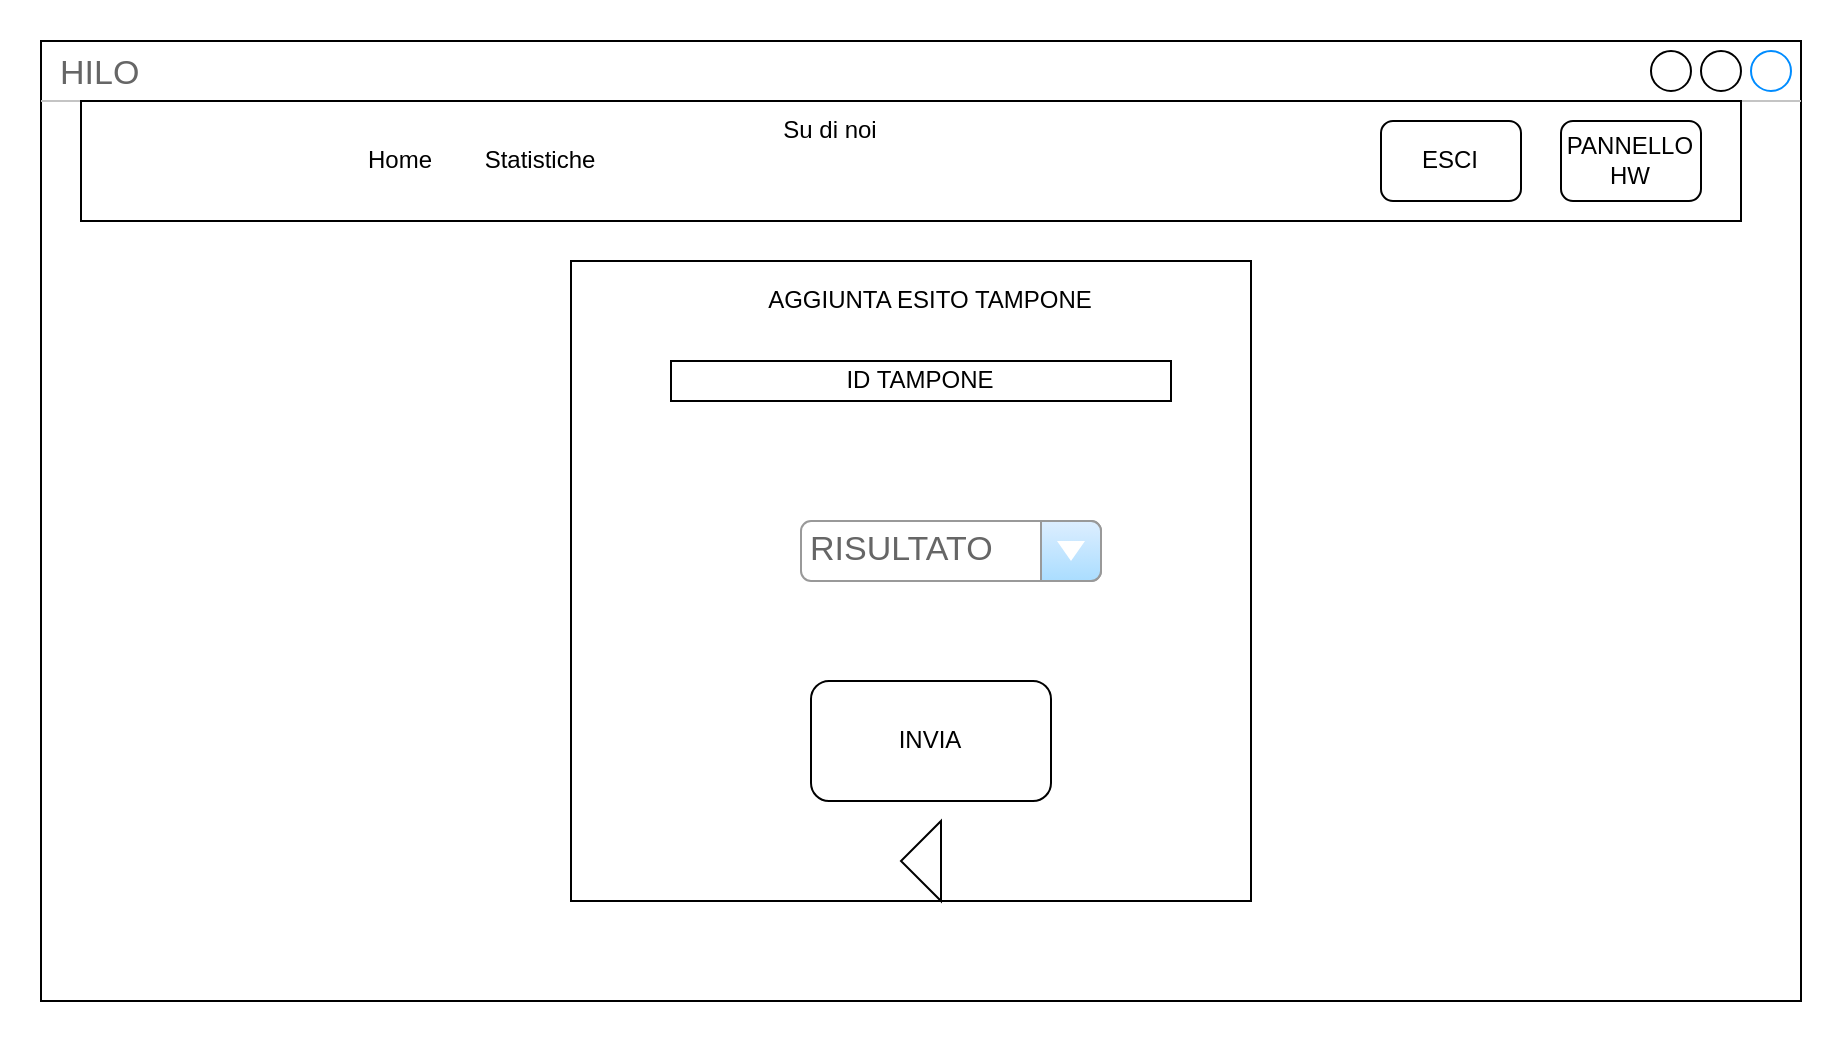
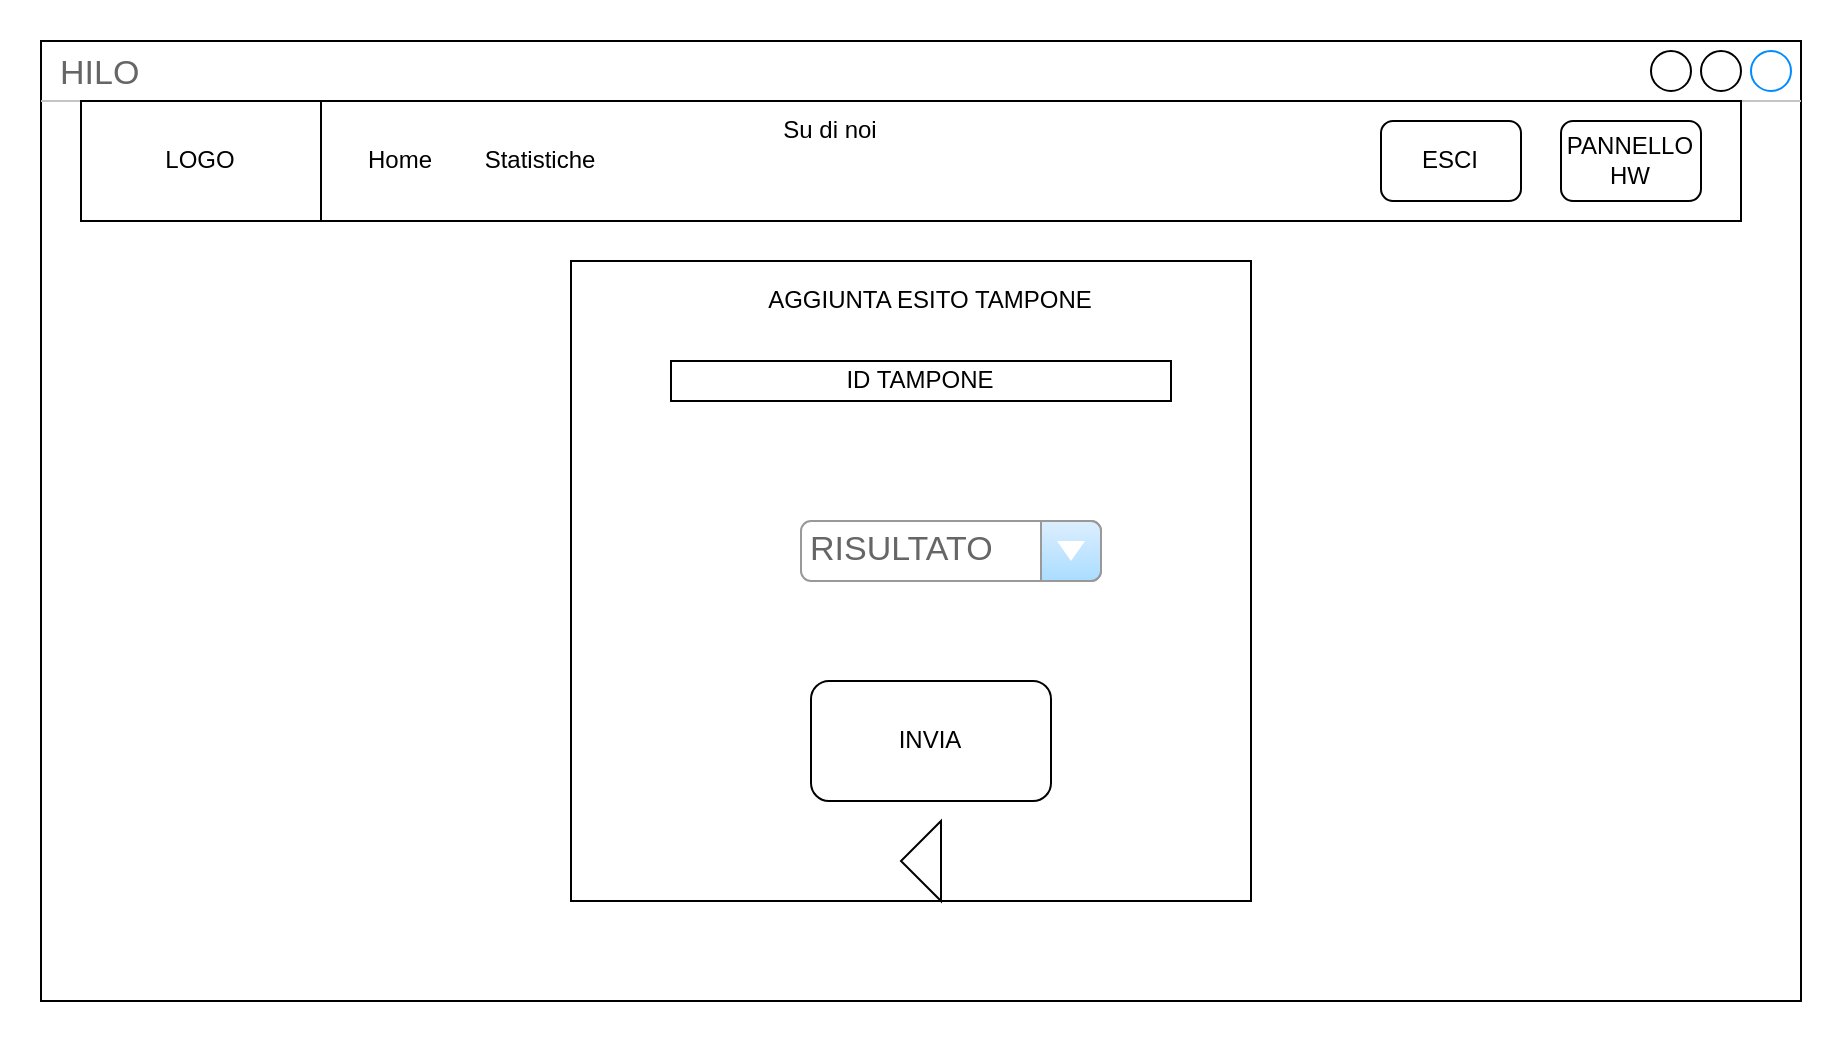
none -> (201, 161)
